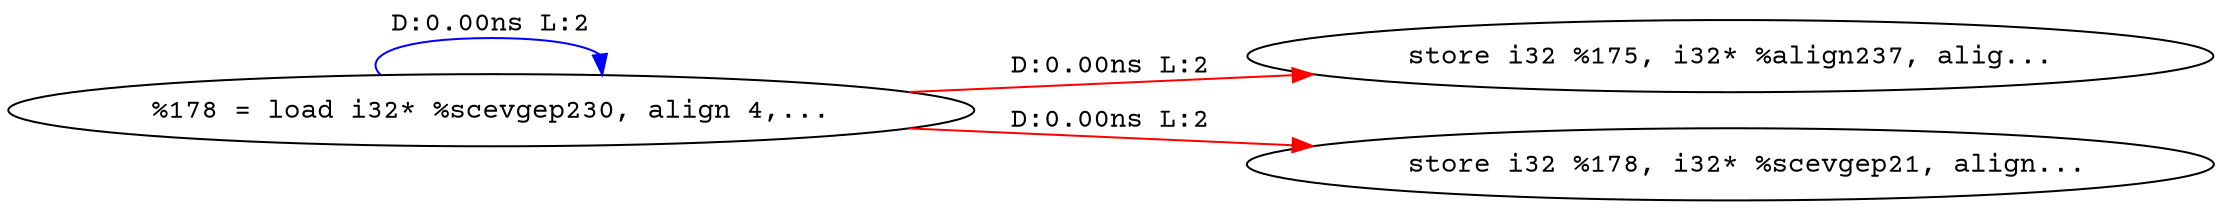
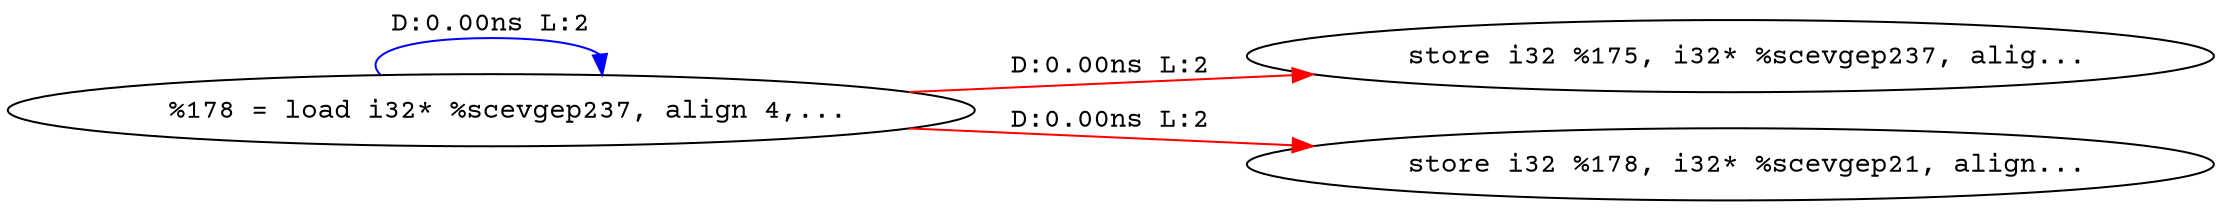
(1730, 56) -> (1730, 56)
(491, 110) -> (491, 110)
